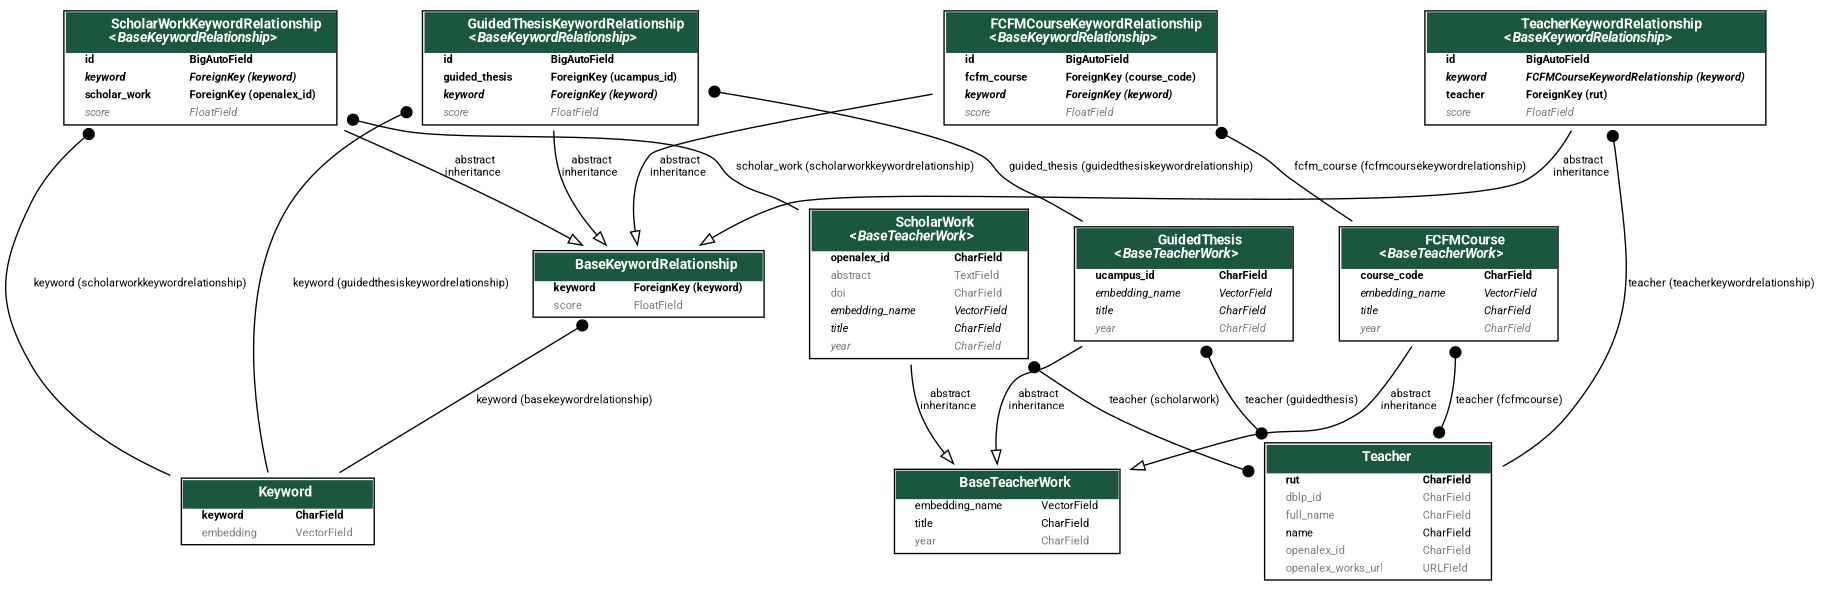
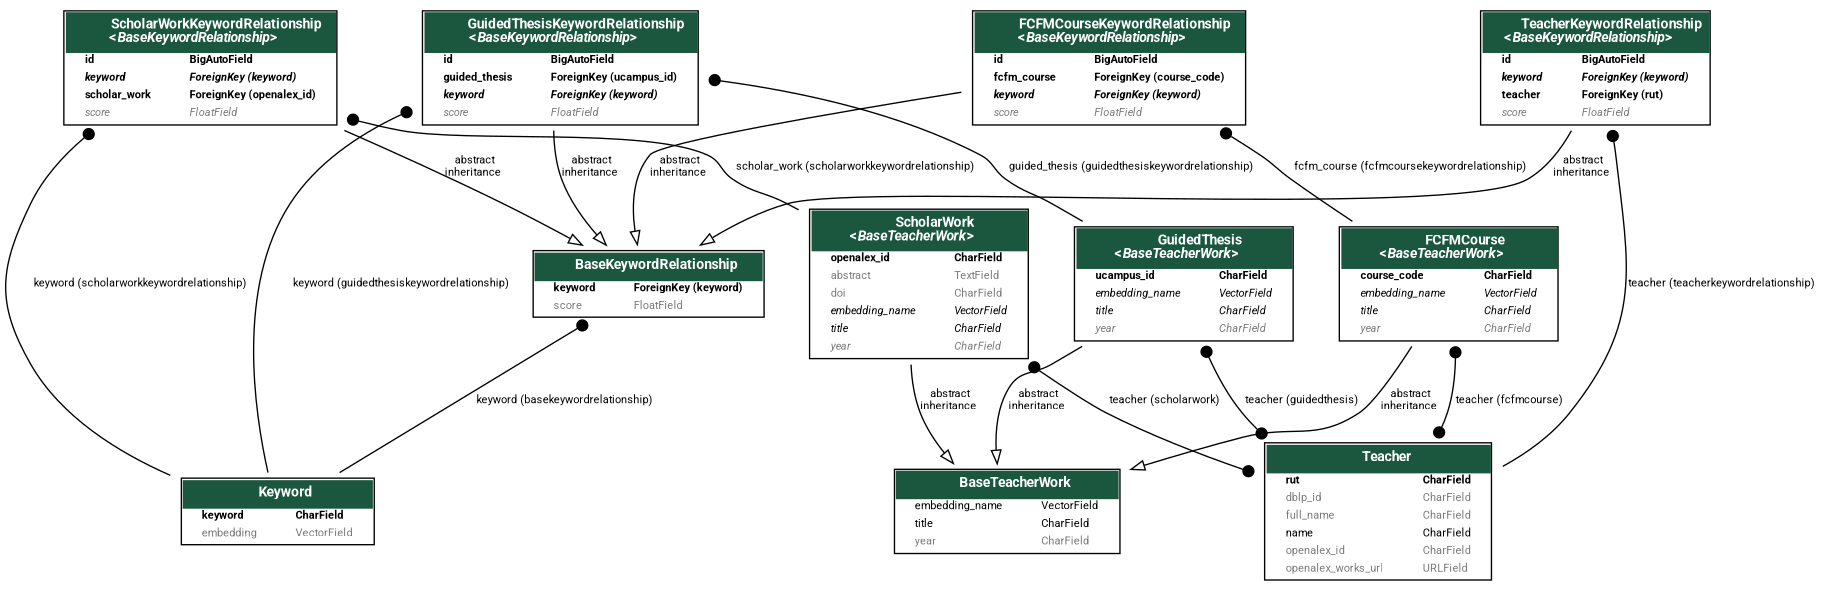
(1636, 77) -> (1635, 77)
